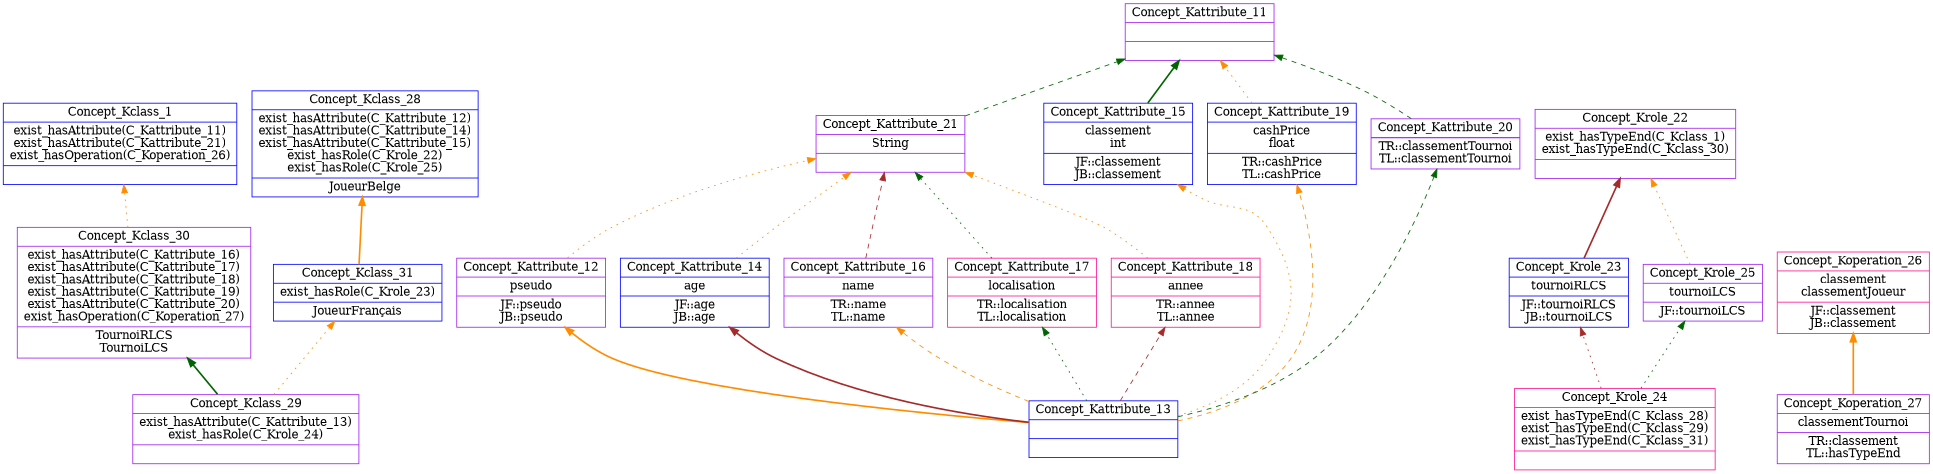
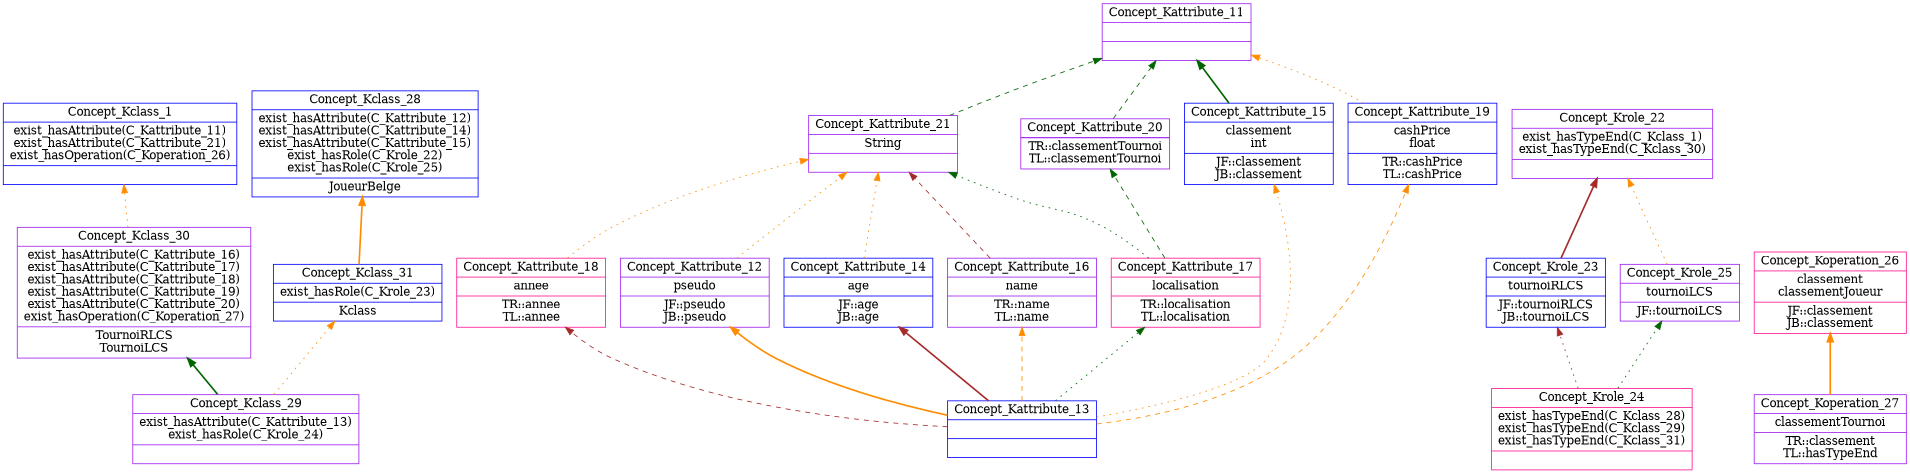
(358, 311) -> (358, 311)
(1340, 334) -> (1140, 217)
